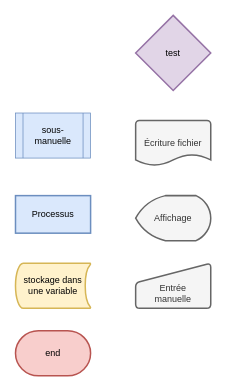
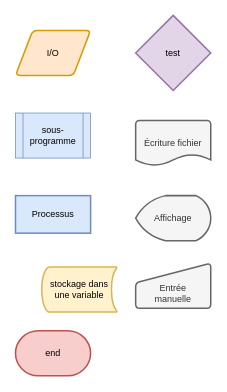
none -> (53, 53)
(53, 135) -> (53, 135)
(53, 285) -> (79, 289)
